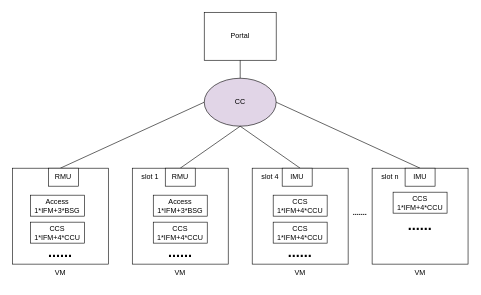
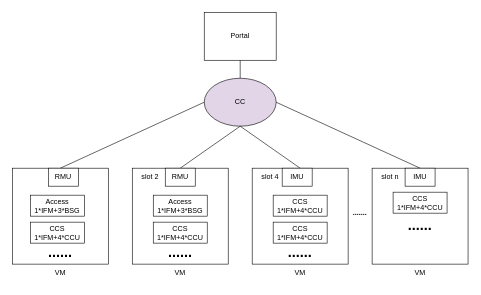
(150, 177) -> (150, 177)
